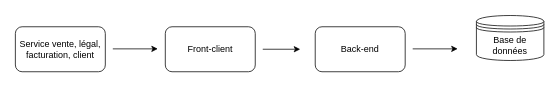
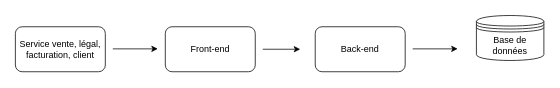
(210, 49) -> (210, 49)
